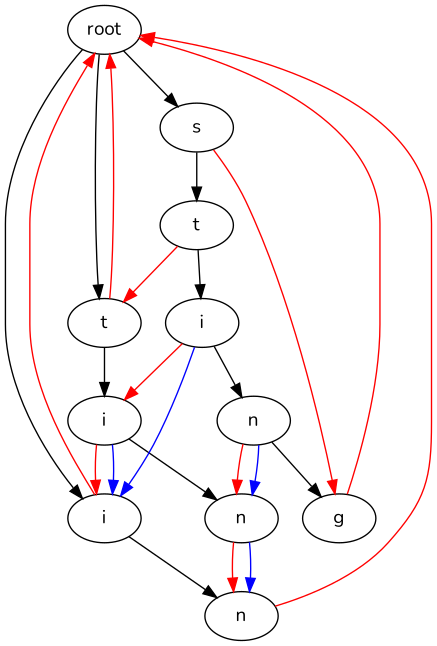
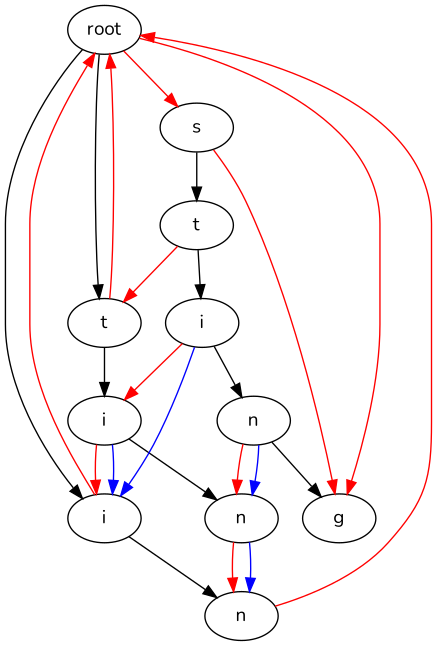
(146, 74) -> (146, 74)
(377, 205) -> (374, 192)
